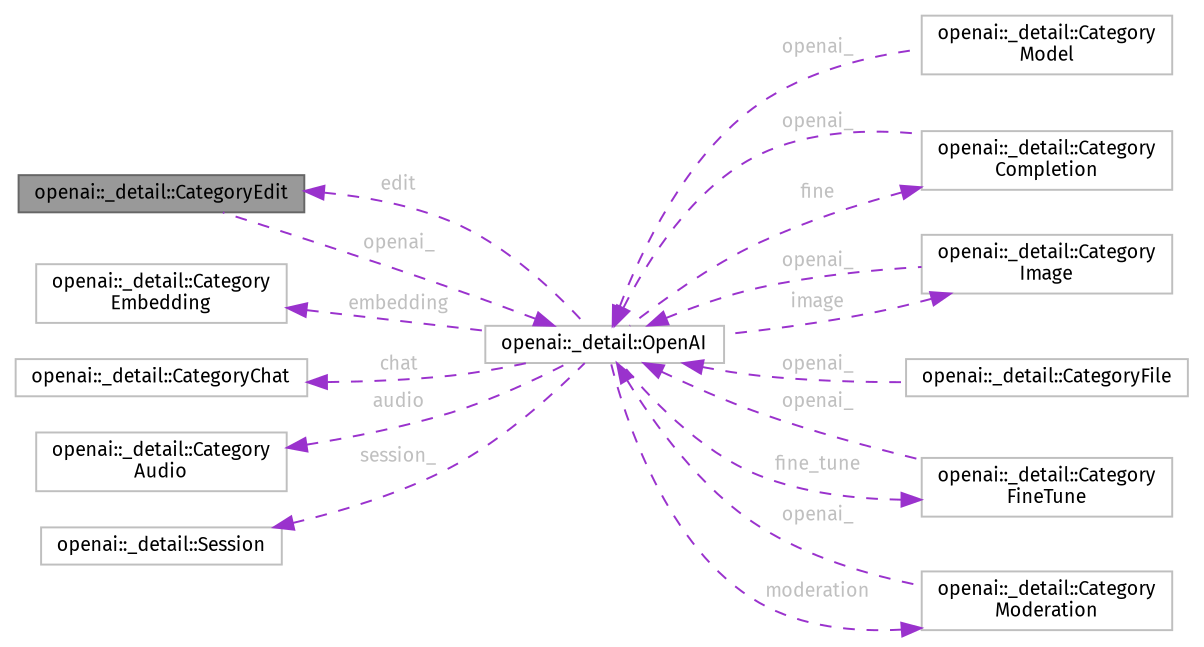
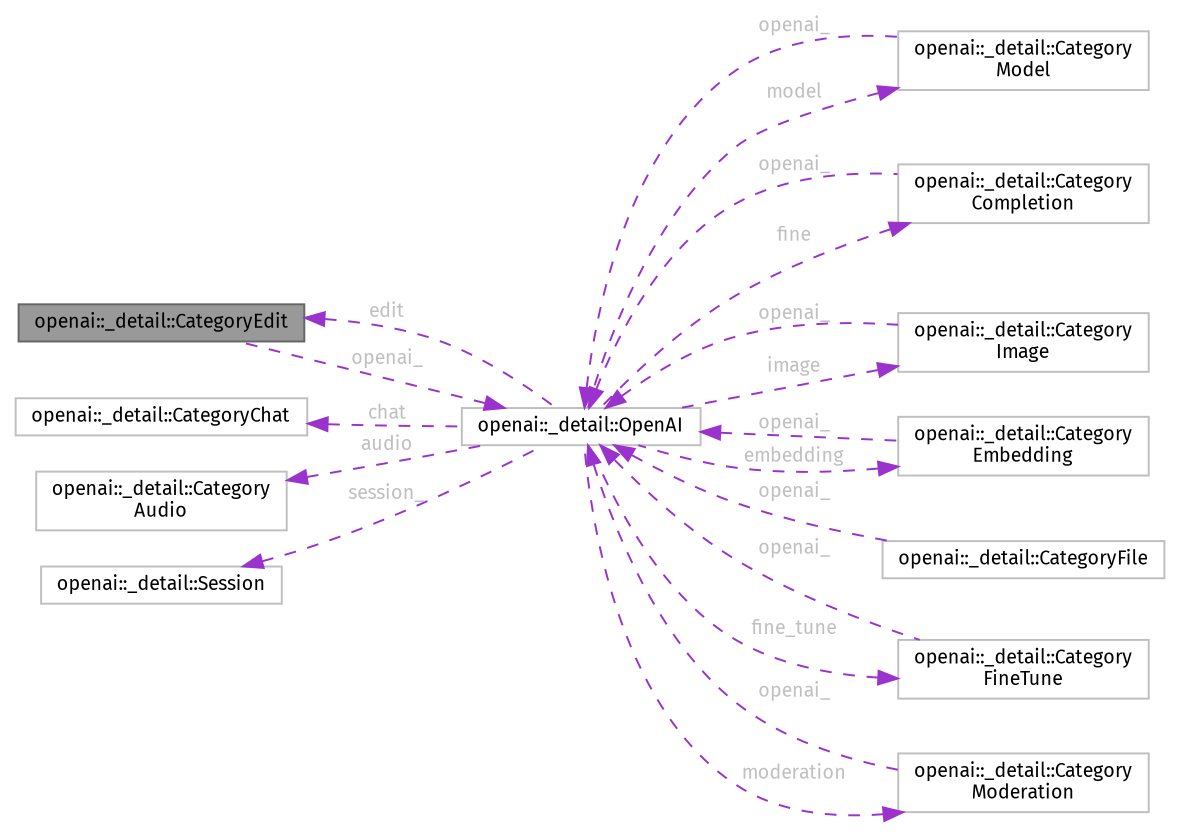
none -> (685, 202)
none -> (809, 437)
